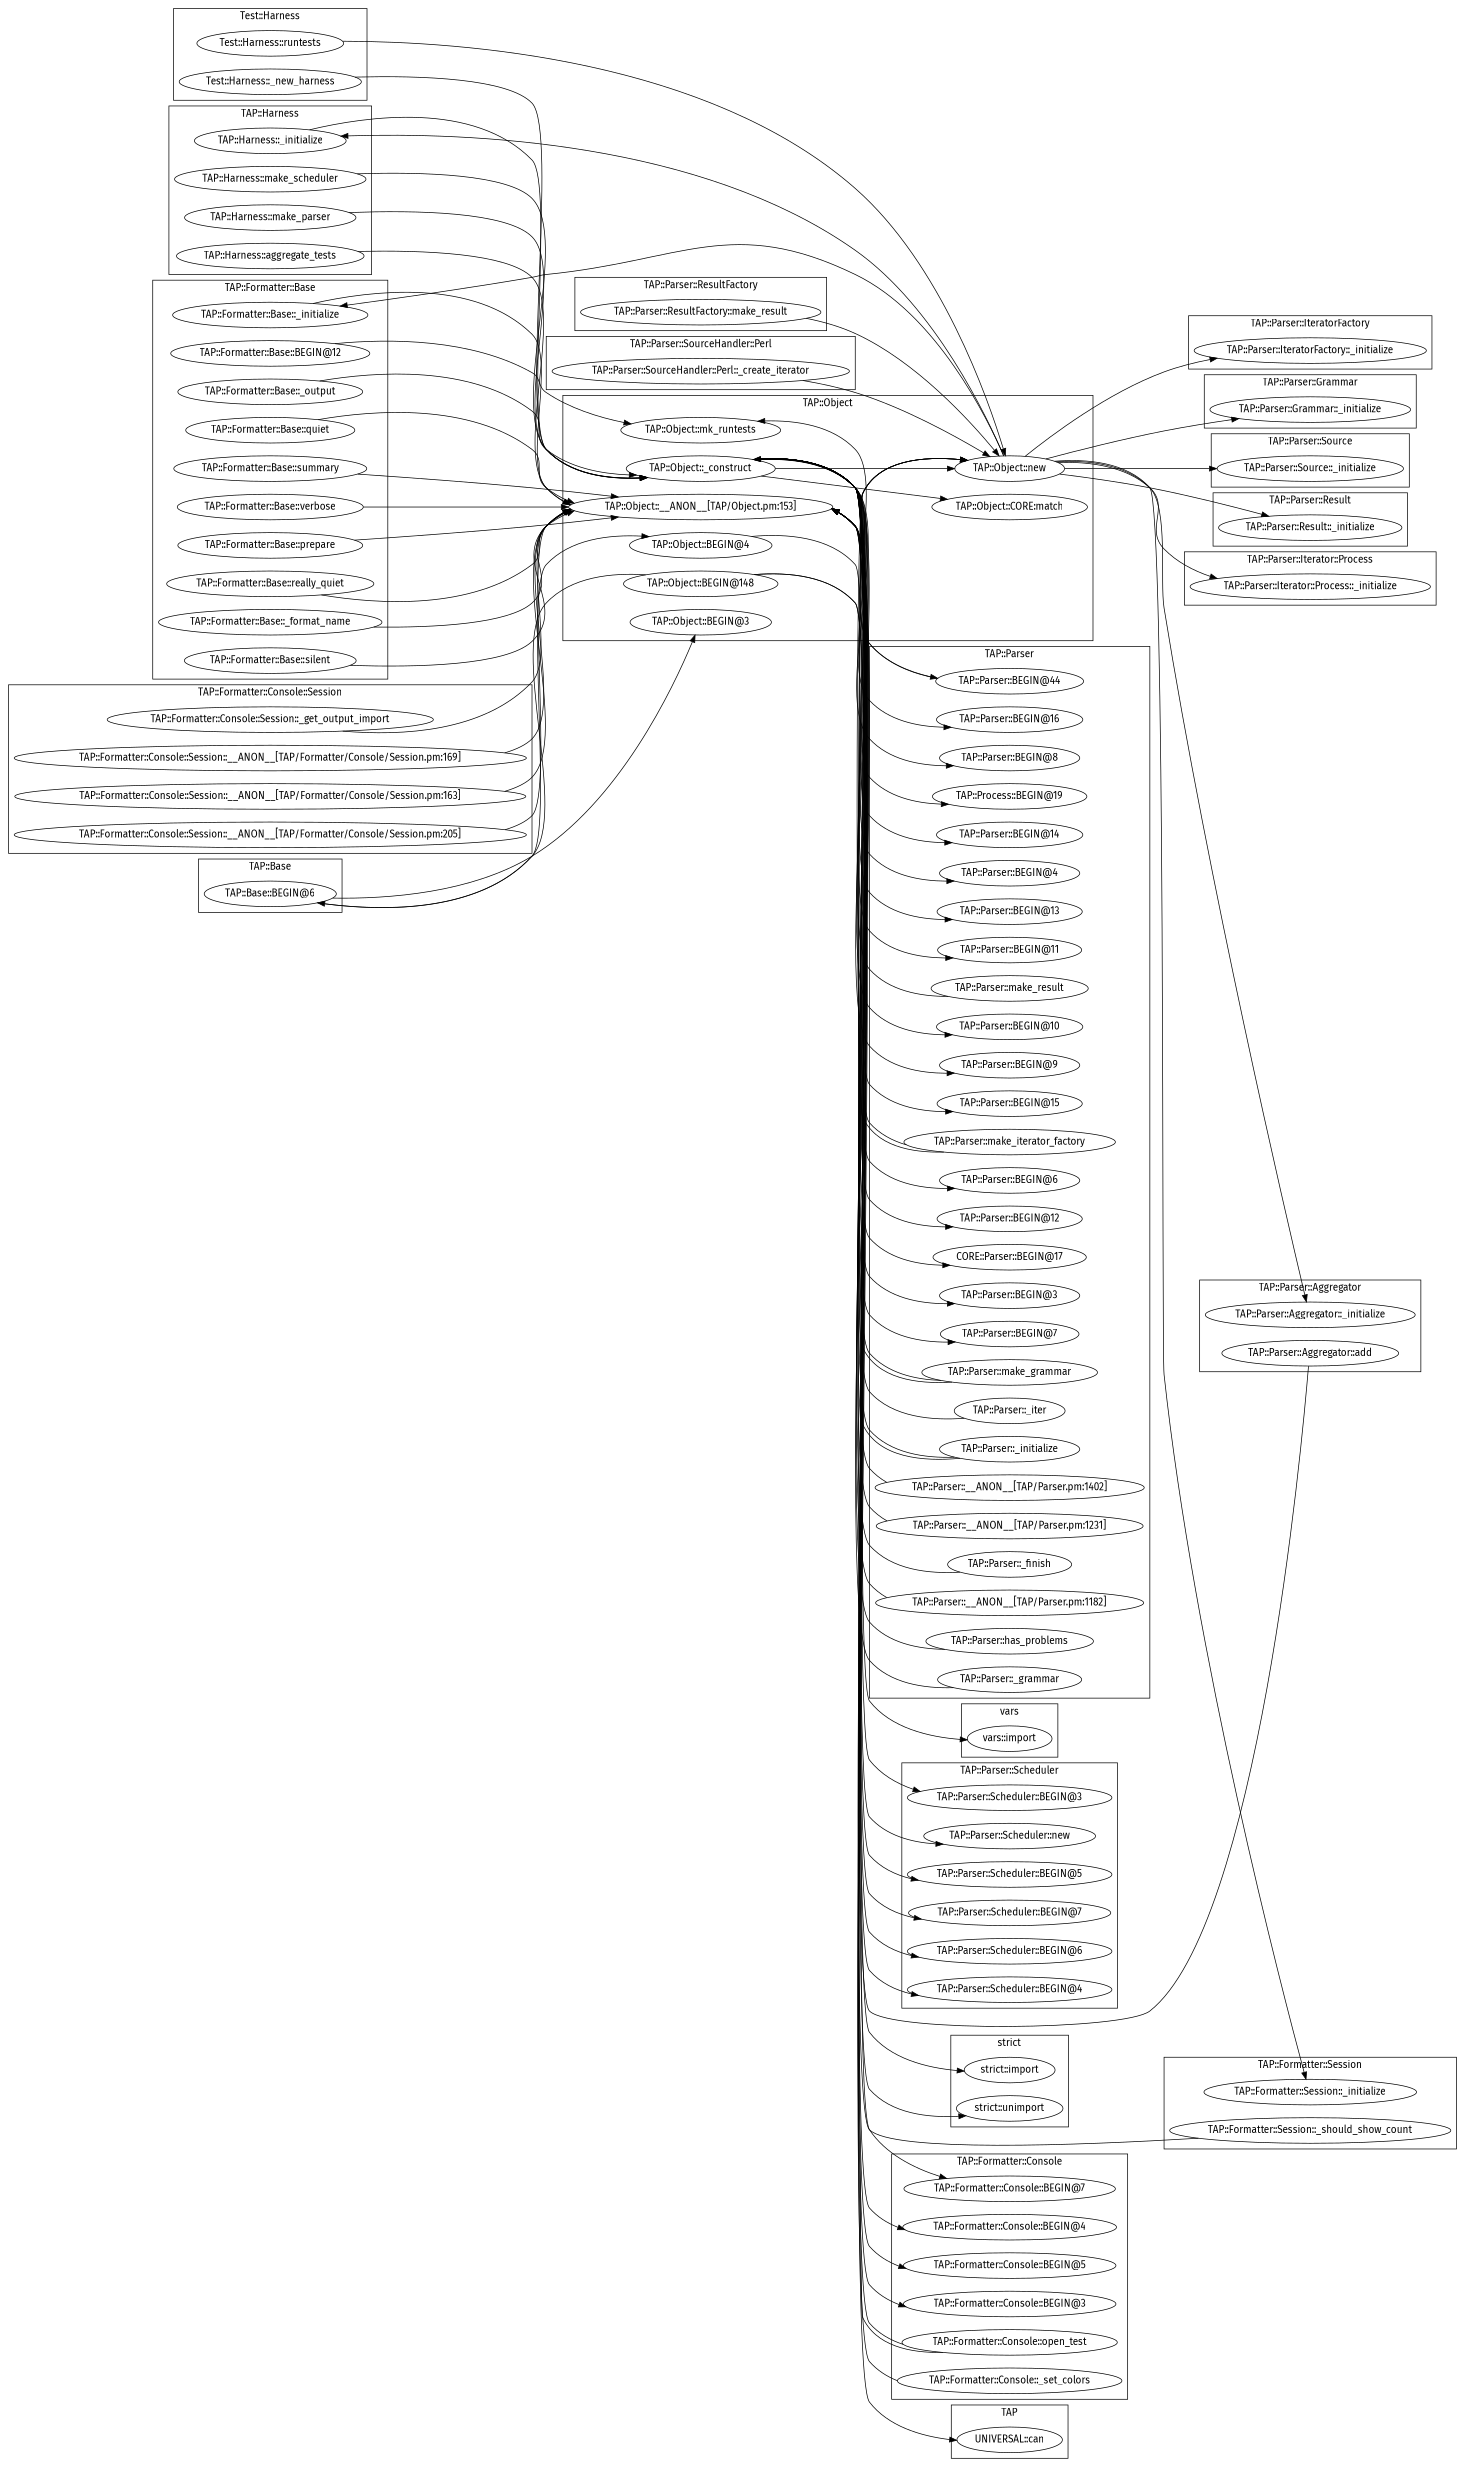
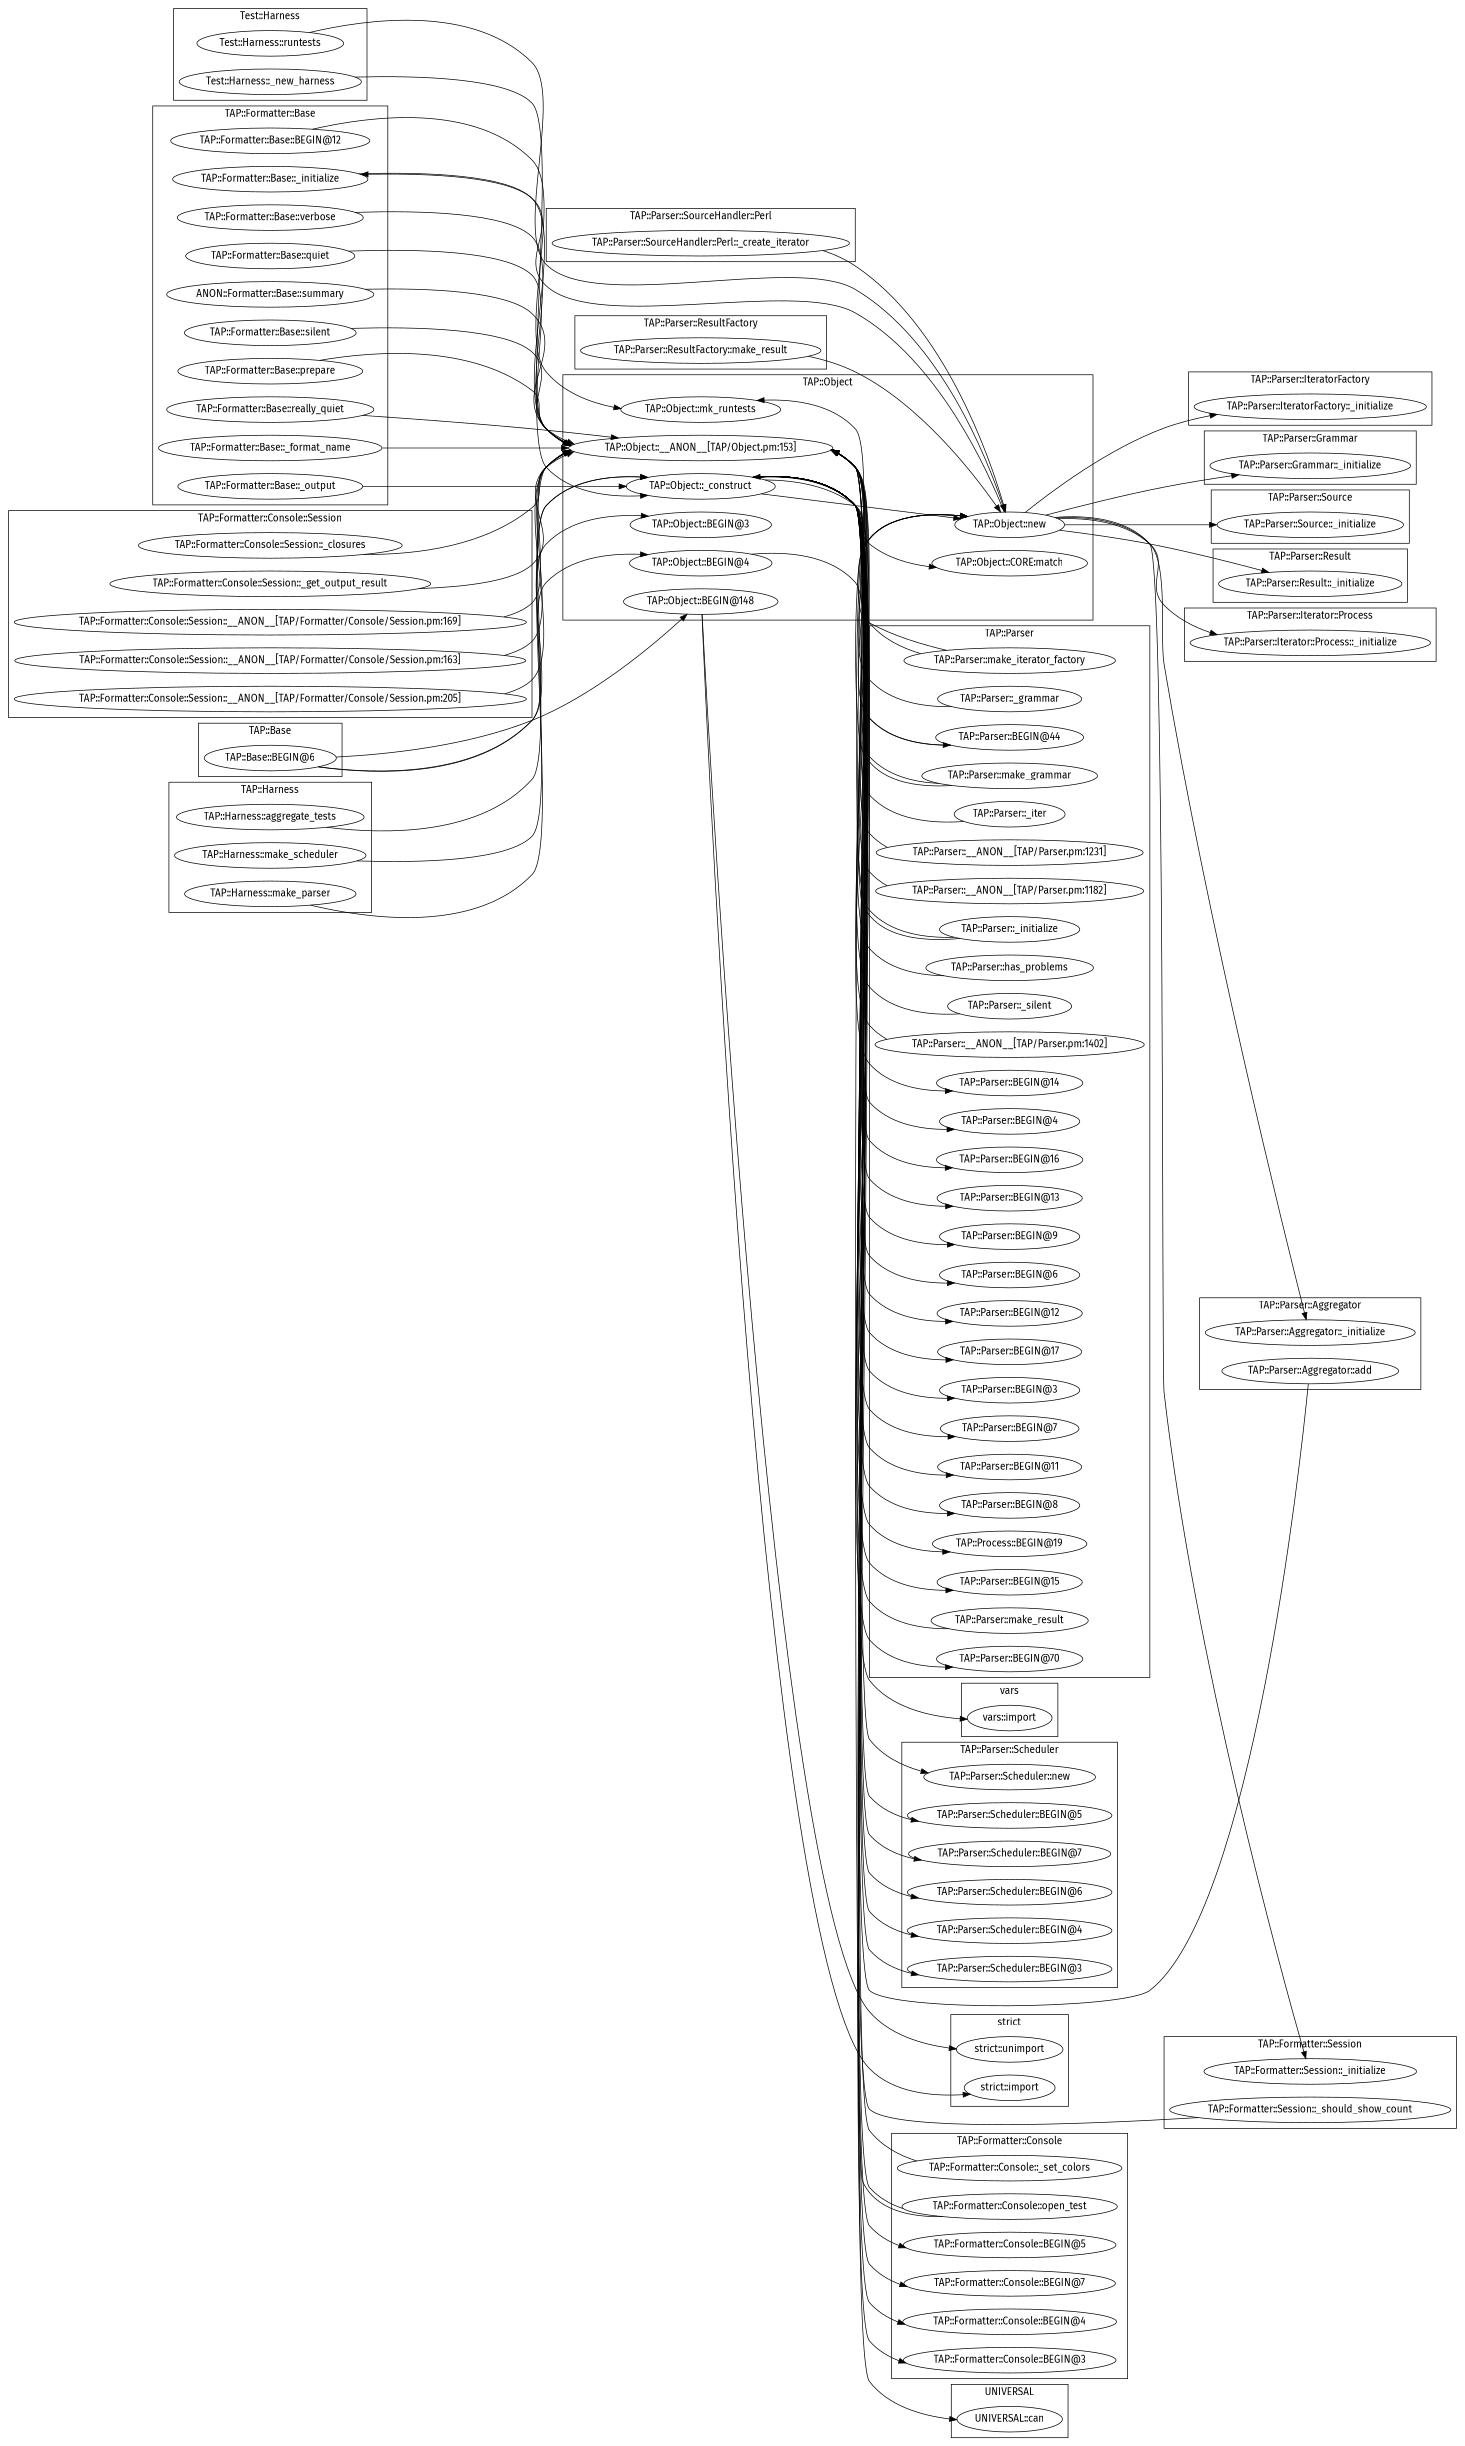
(270, 141) -> none
(270, 469) -> (270, 294)
none -> (270, 545)
(270, 720) -> (270, 584)
(863, 776) -> (862, 564)
(545, 801) -> (514, 727)
(1010, 1027) -> (1010, 1659)
(1010, 1257) -> (1010, 1352)
(1010, 1564) -> (1010, 1006)
(1010, 2413) -> (1010, 2393)
